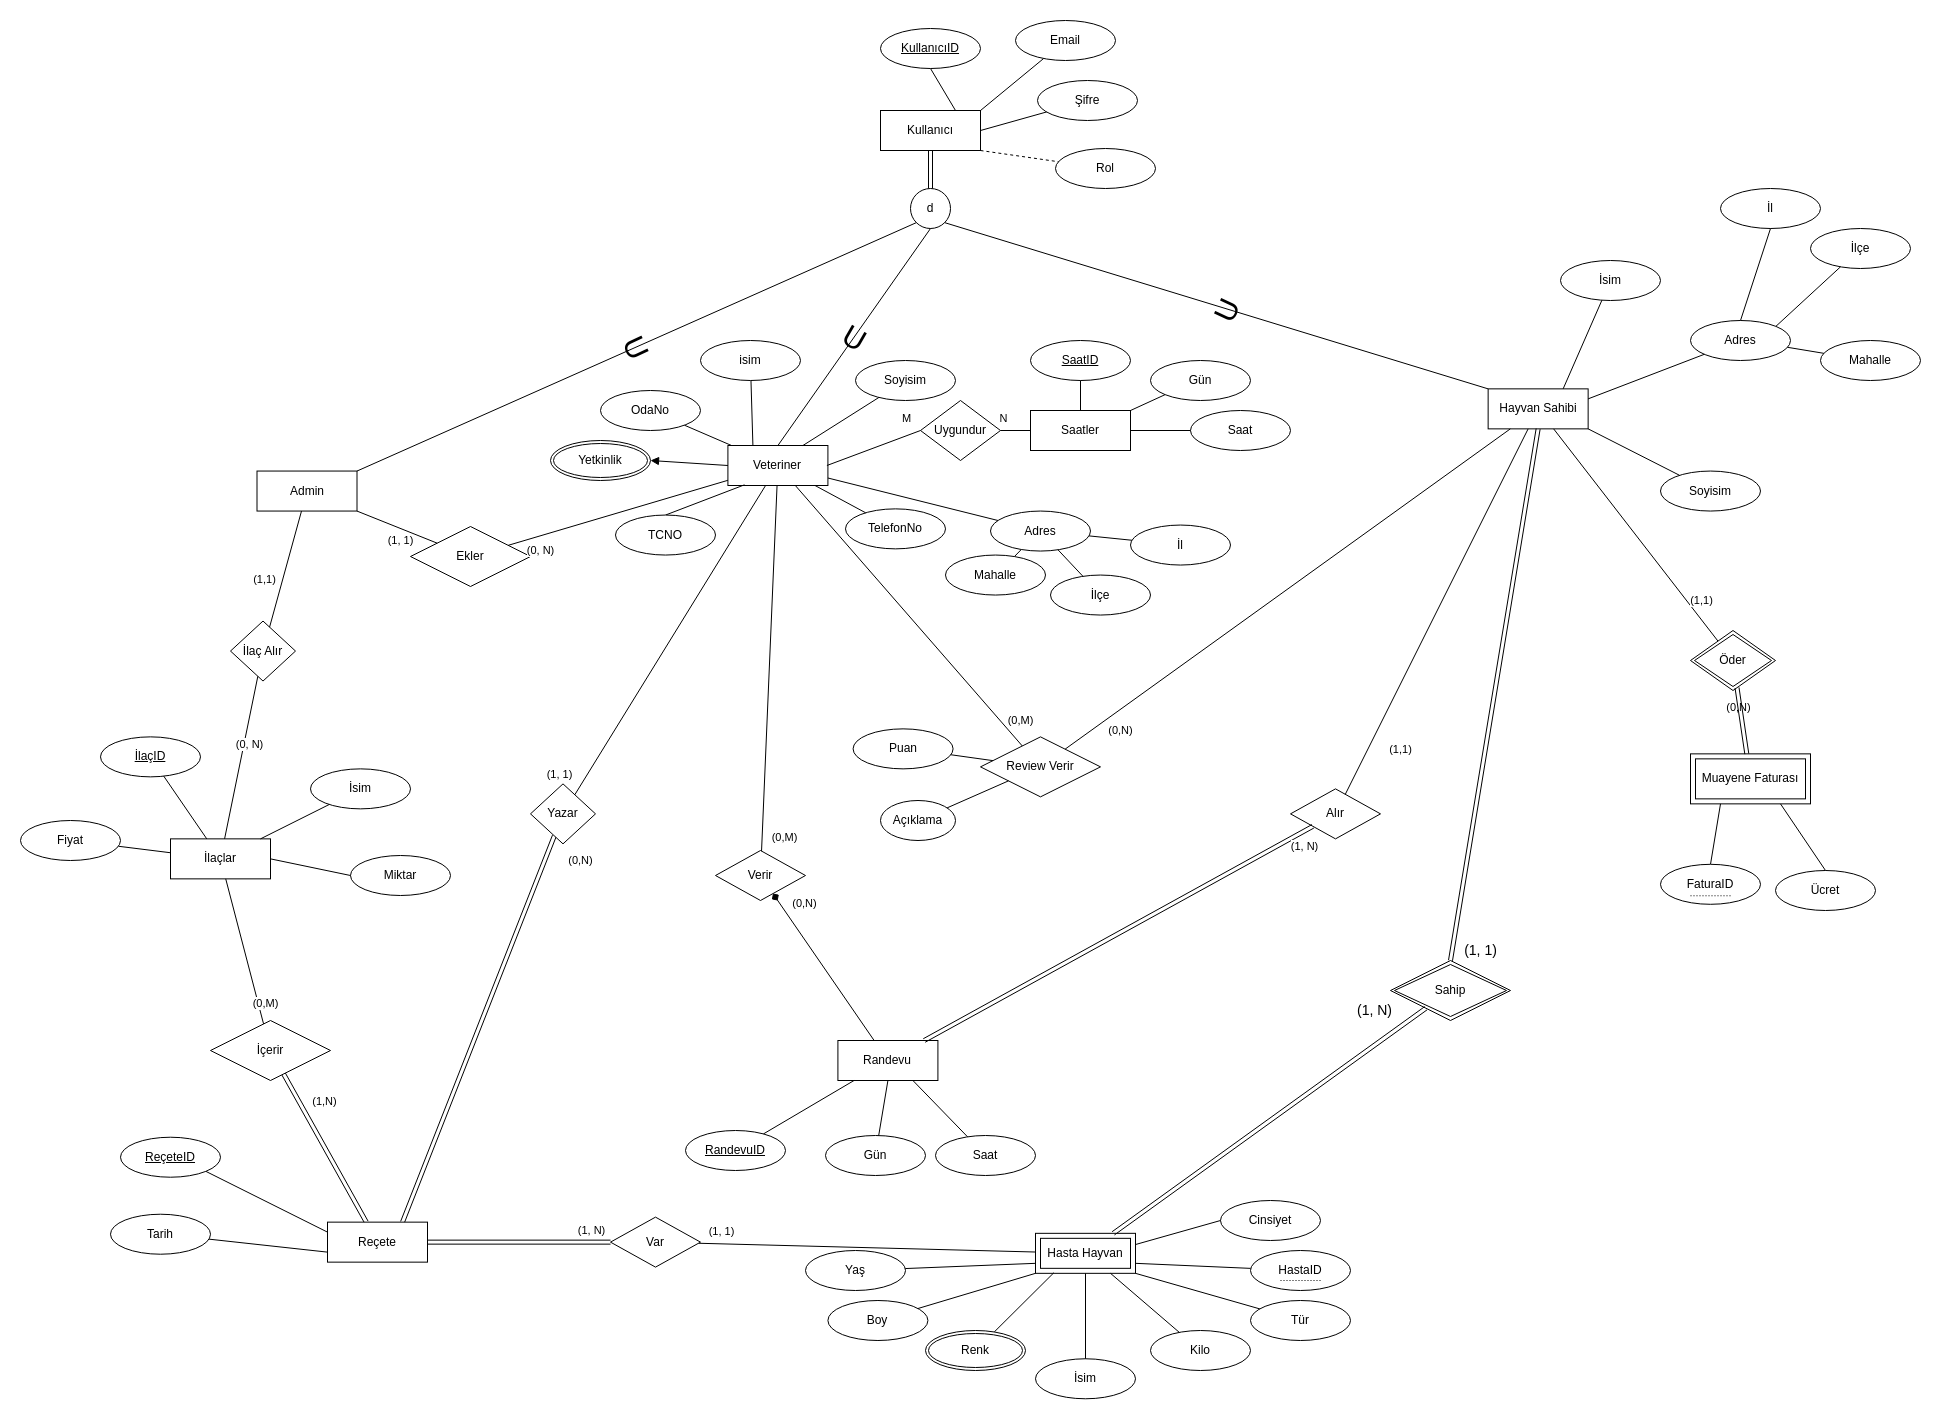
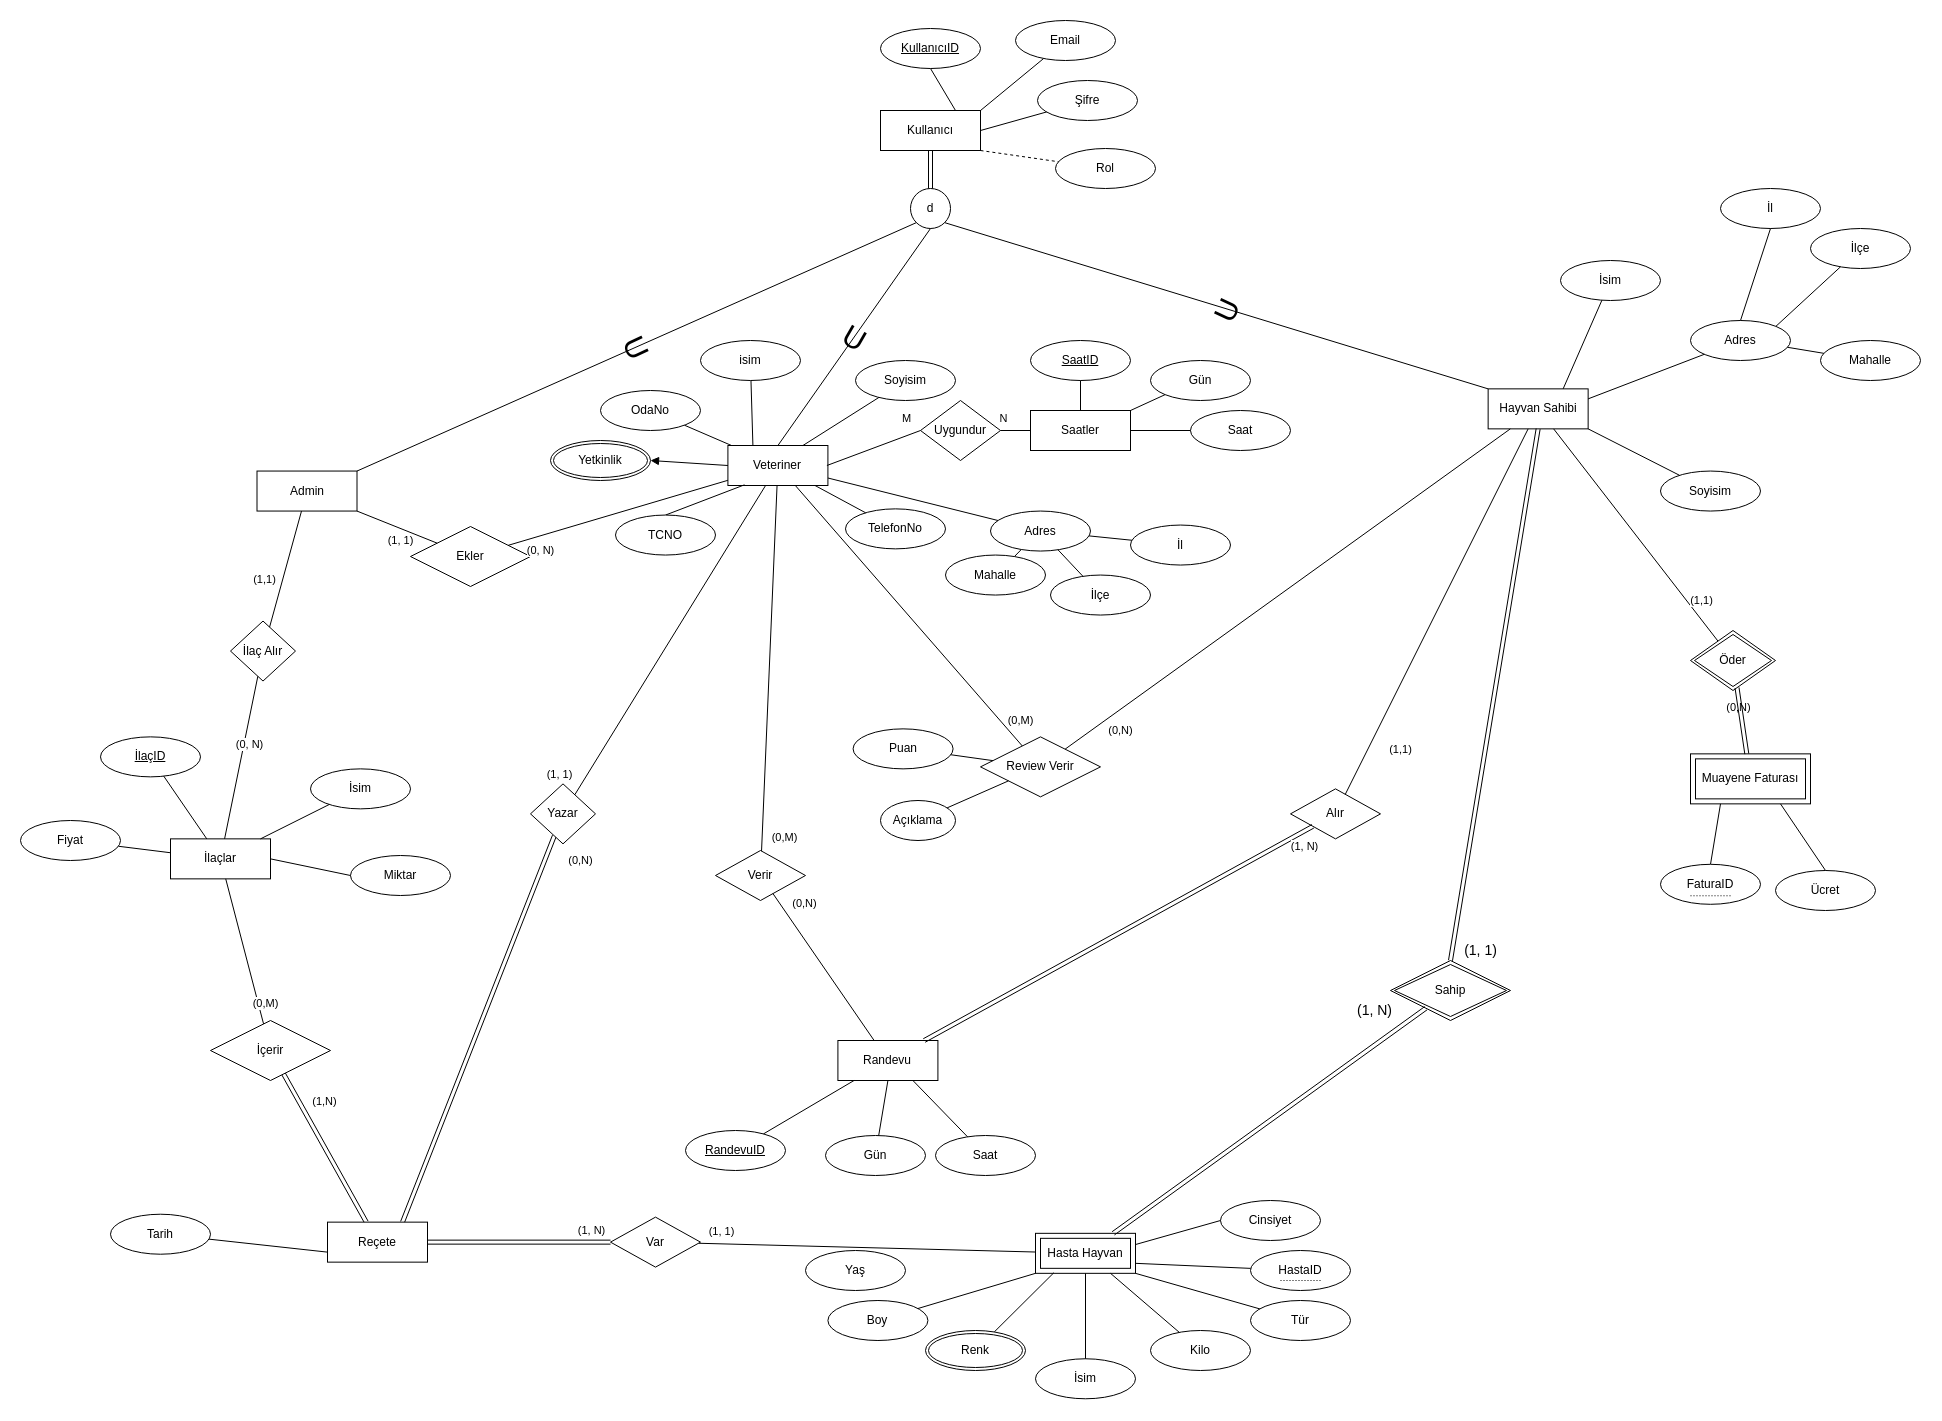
(777, 900) -> (775, 897)
(171, 1157) -> none
(267, 1202) -> none
(970, 1266) -> none
